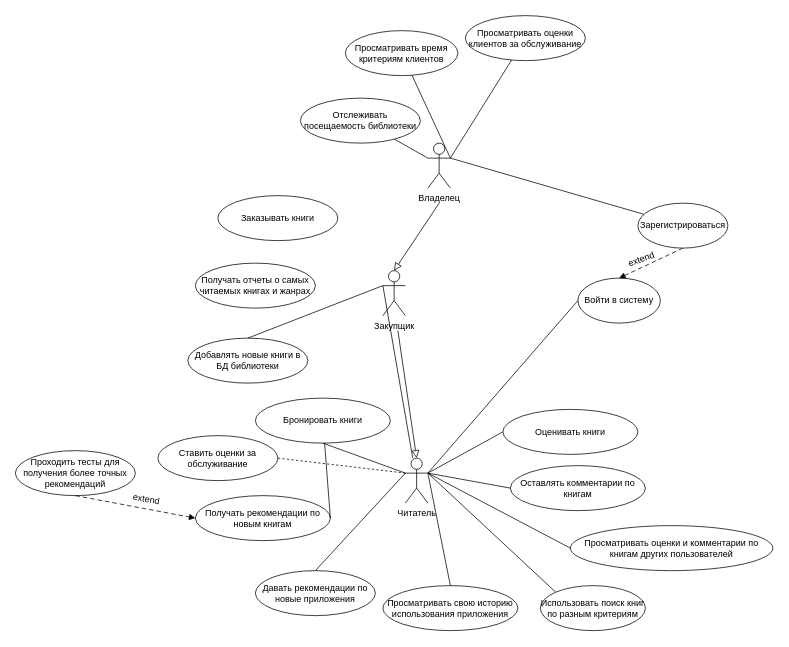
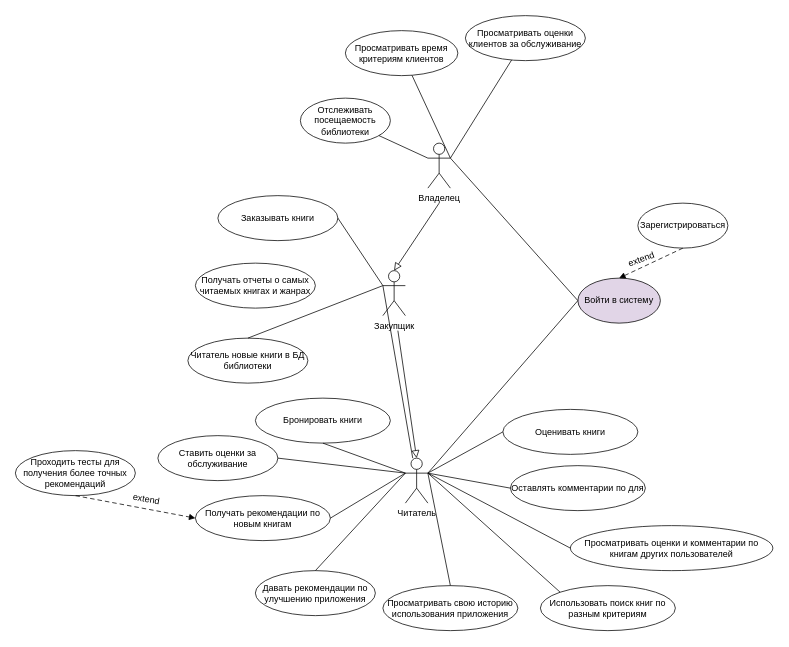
(360, 120) -> (345, 120)
(548, 186) -> (514, 229)
none -> (360, 250)
(619, 300) -> (619, 300)
(248, 360) -> (248, 360)
(340, 465) -> (340, 465)
(328, 482) -> (363, 498)
(578, 488) -> (578, 488)
(315, 593) -> (315, 593)
(593, 608) -> (608, 608)
